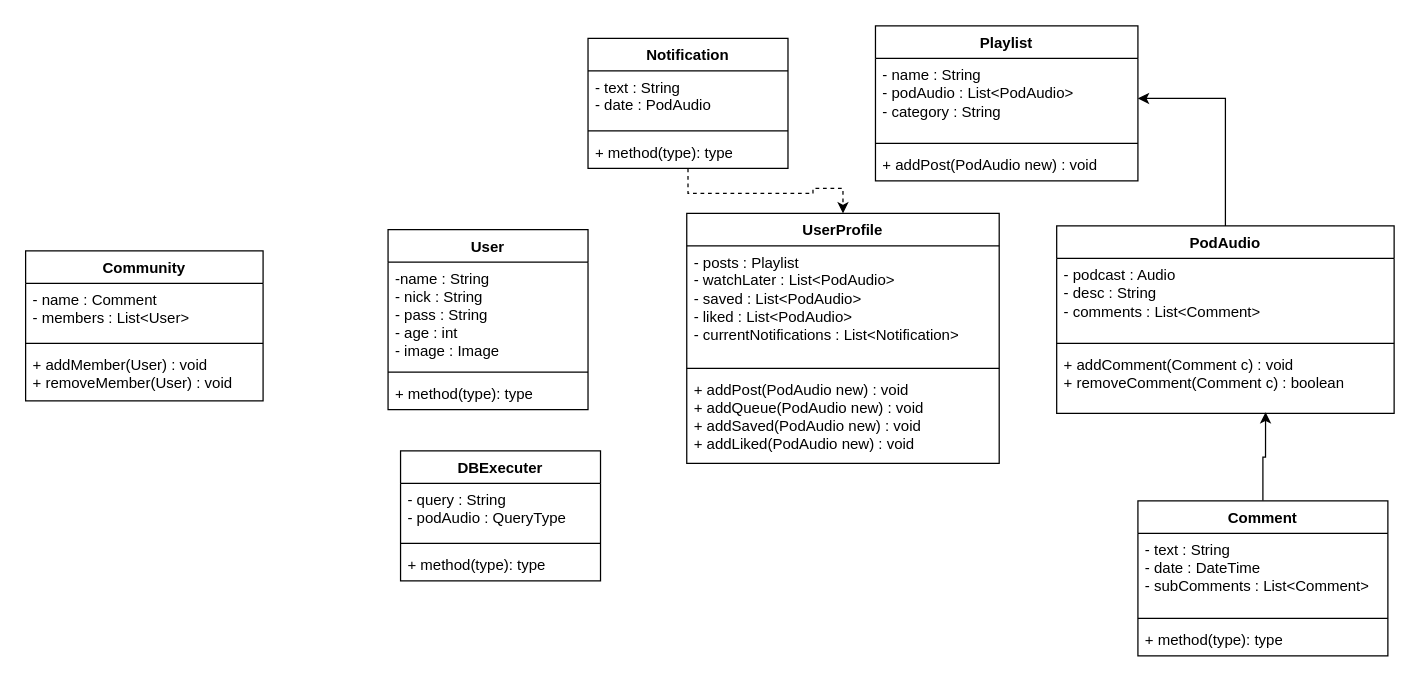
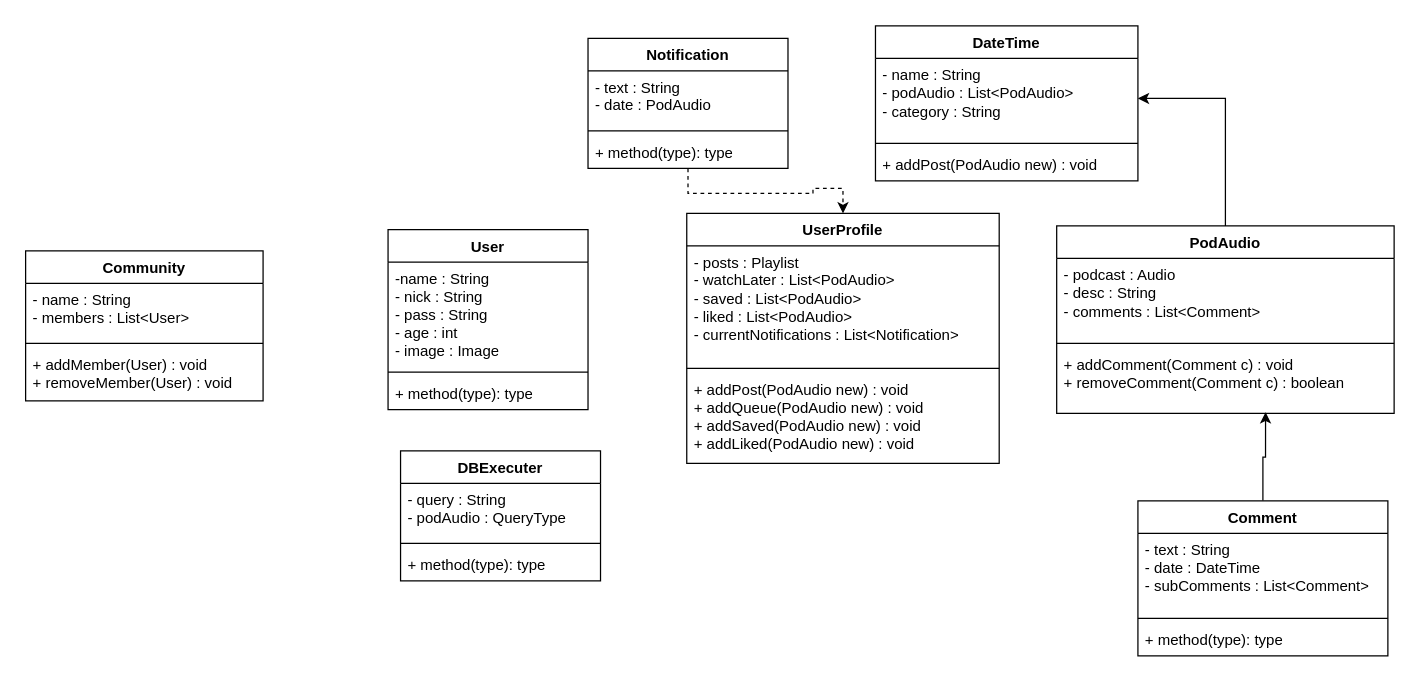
(1007, 43) -> (1007, 43)
(116, 310) -> (116, 310)
